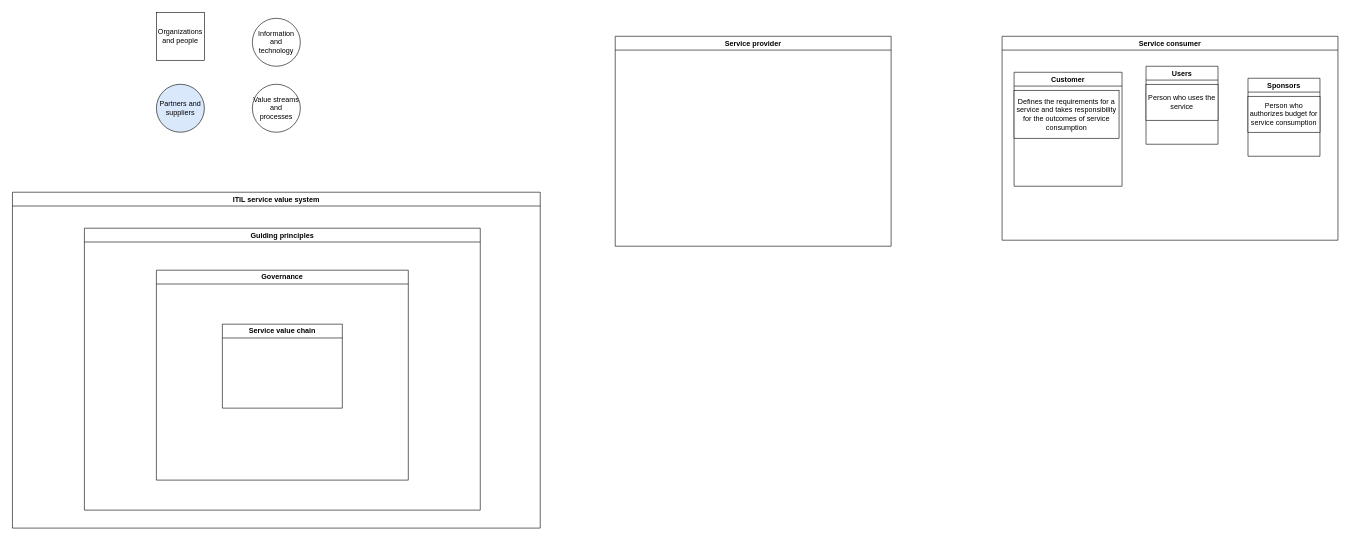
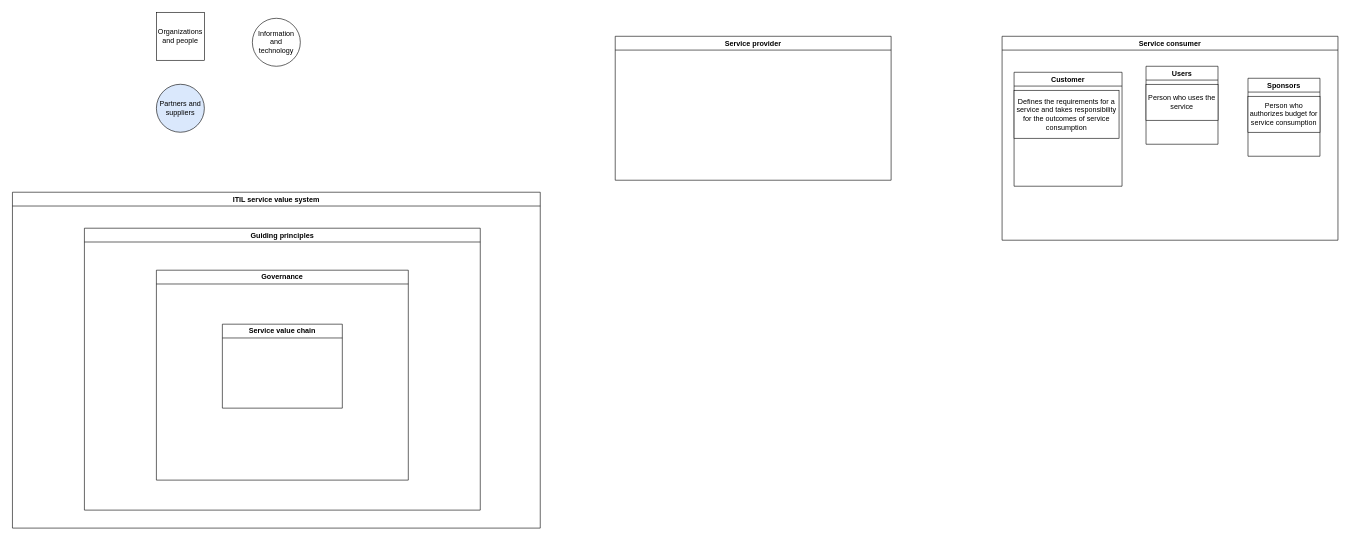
(276, 108) -> none
(753, 141) -> (753, 108)
